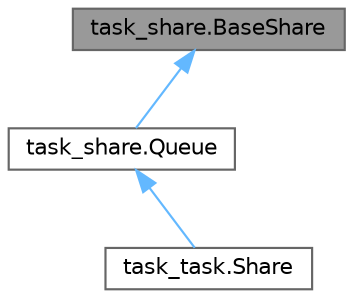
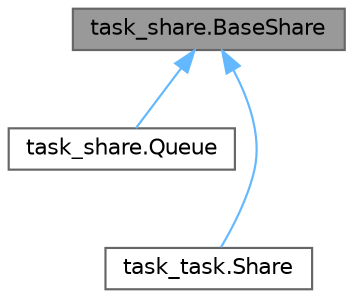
(172, 218) -> (256, 160)
